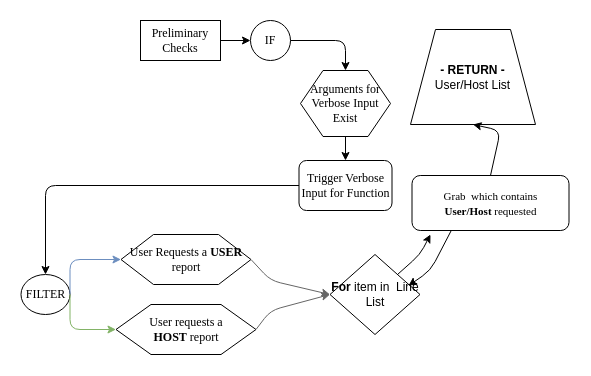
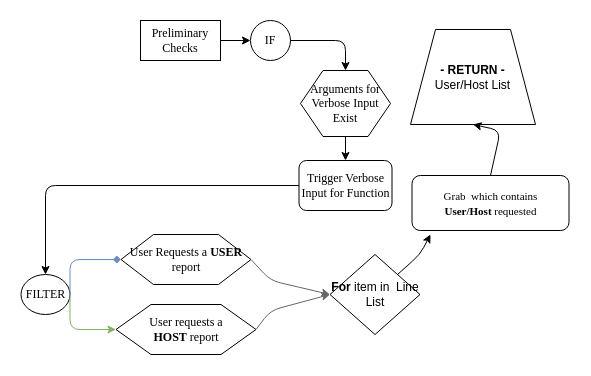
(439, 255) -> none
(113, 260) -> (112, 260)
